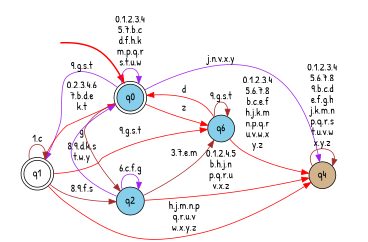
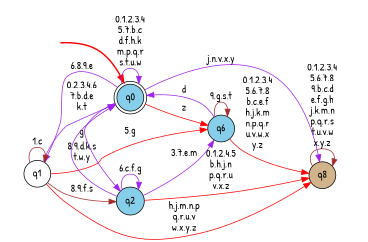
(82, 66) -> (82, 66)
(187, 98) -> (187, 98)
(69, 124) -> (68, 125)
(130, 131) -> (130, 131)
(87, 141) -> (87, 141)
(37, 174) -> (37, 174)
(179, 175) -> (179, 175)
(322, 175) -> (322, 175)
